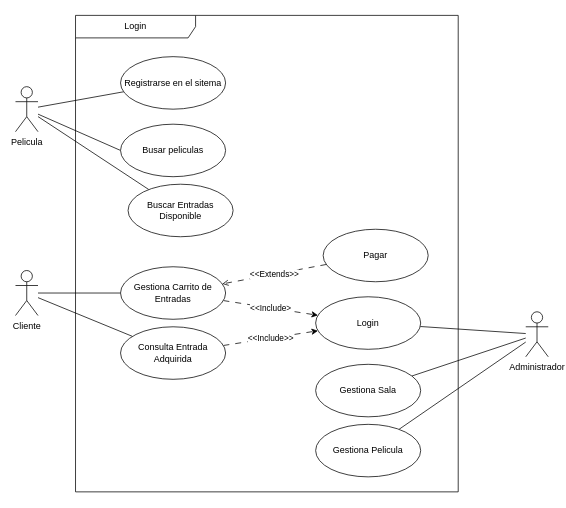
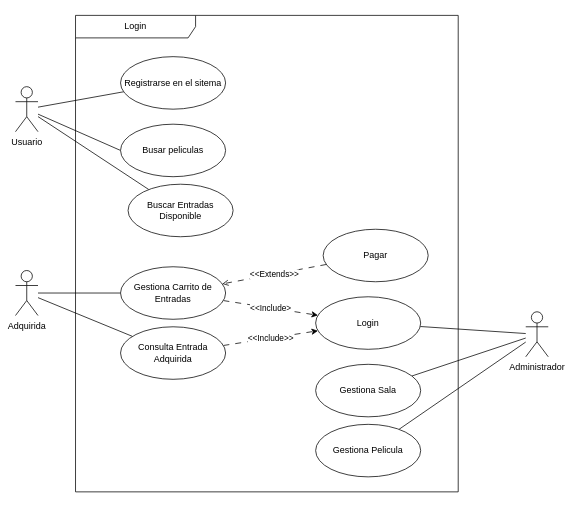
(27, 142) -> (27, 142)
(27, 326) -> (27, 326)
